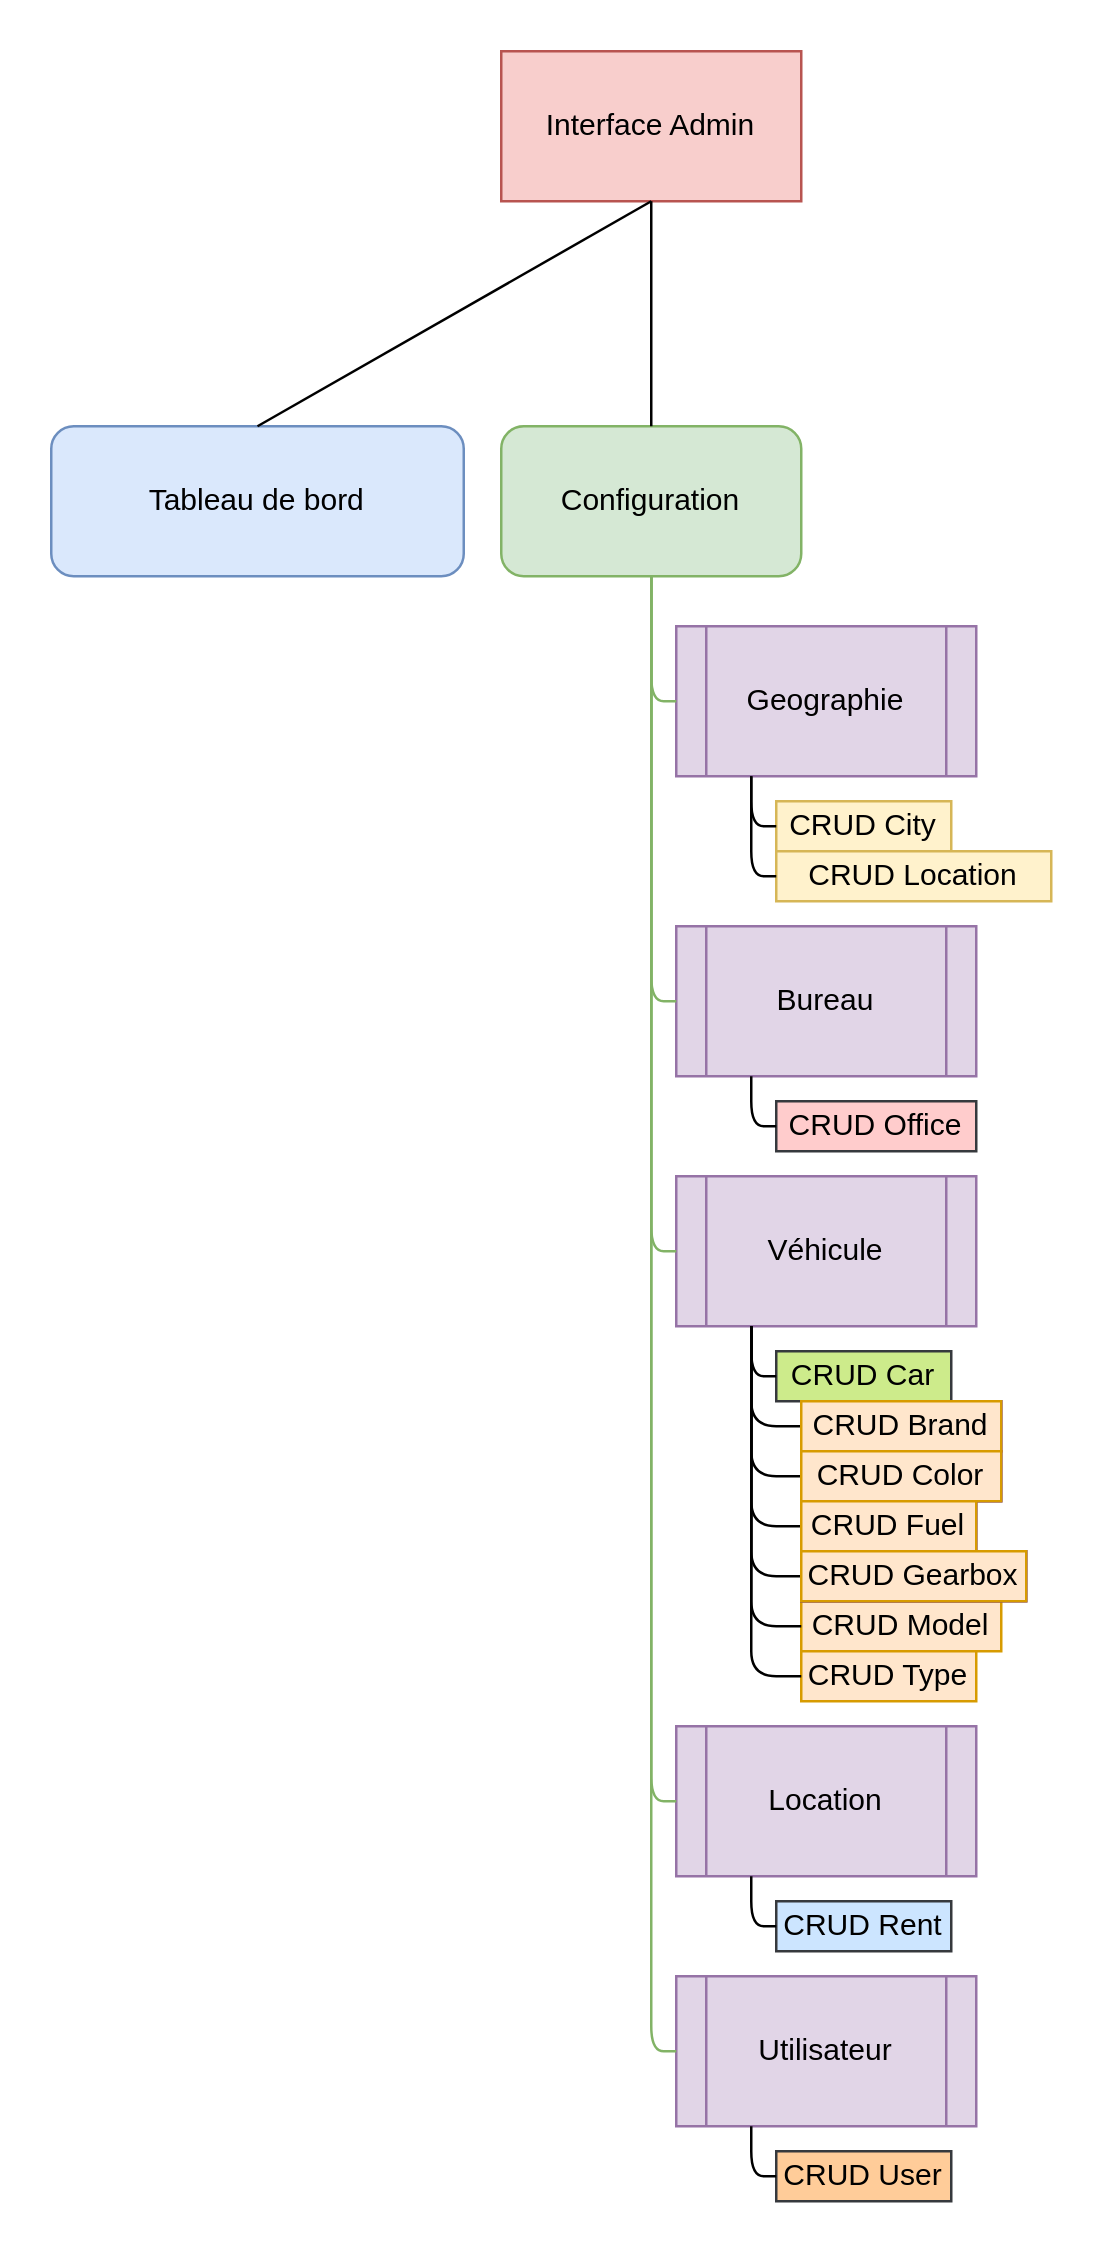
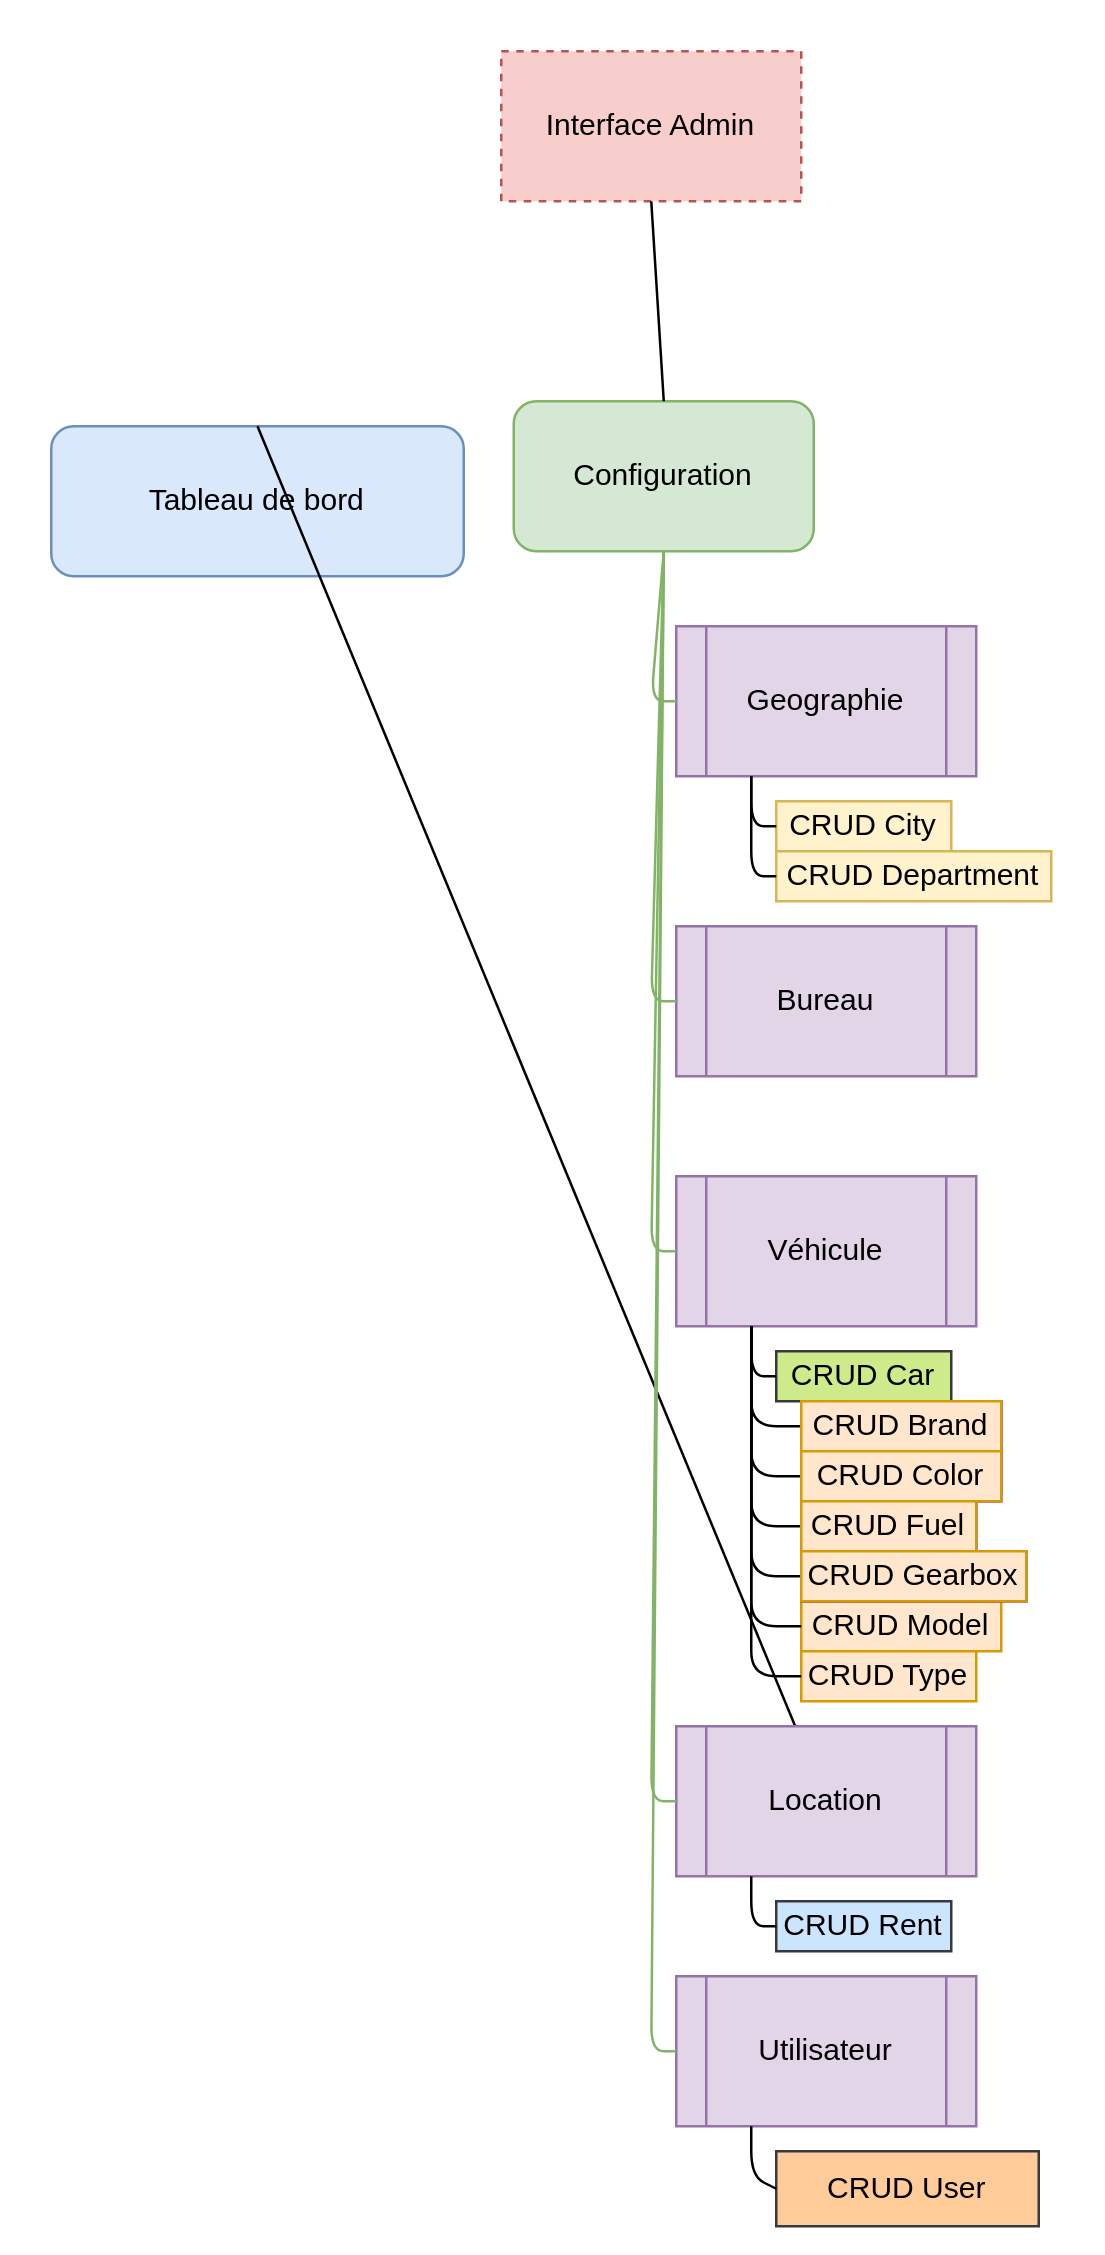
(651, 126) -> (651, 126)
(451, 315) -> (452, 896)
(651, 501) -> (664, 476)
(914, 876) -> (914, 876)
(752, 1109) -> none
(876, 1126) -> none
(864, 2176) -> (908, 2189)
